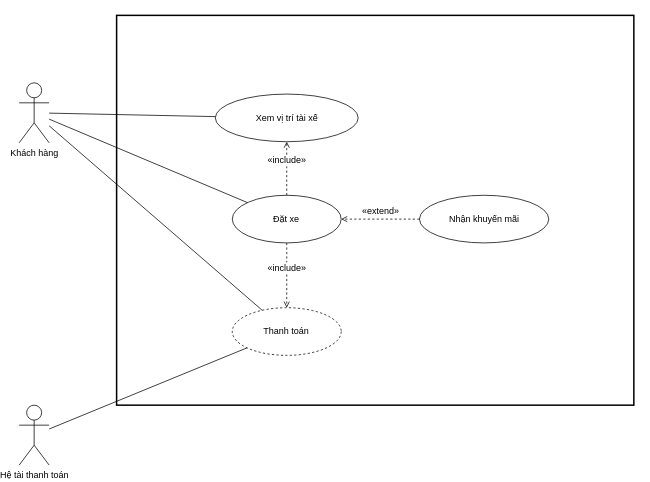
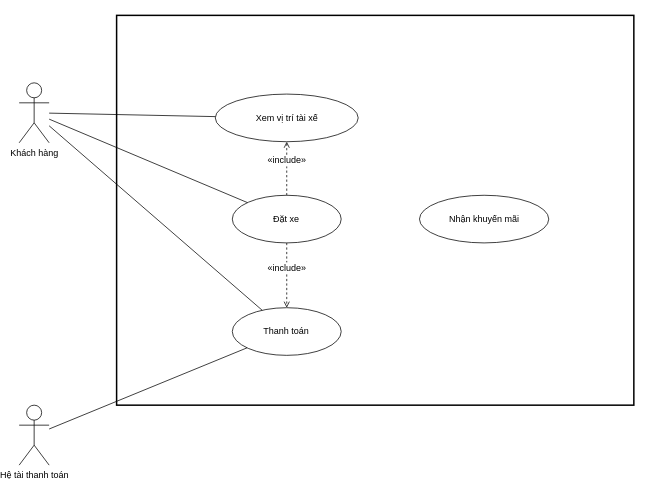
(381, 219) -> none
(287, 332) -> (287, 332)
